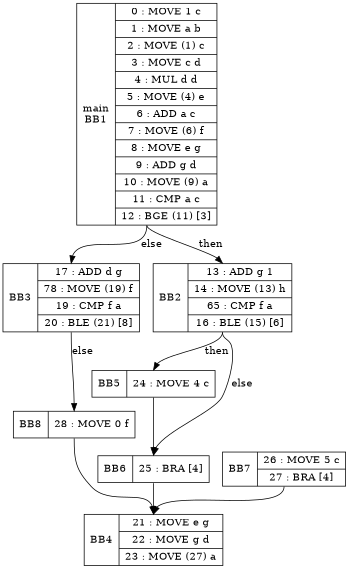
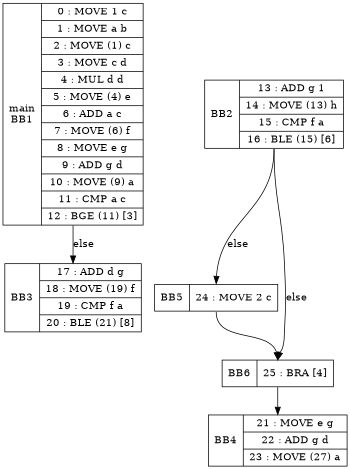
(181, 243) -> none
(89, 289) -> (90, 289)
(240, 306) -> (291, 122)
(217, 351) -> (238, 244)
(171, 383) -> (234, 297)
(74, 425) -> none
(284, 469) -> none
(171, 540) -> (295, 440)
